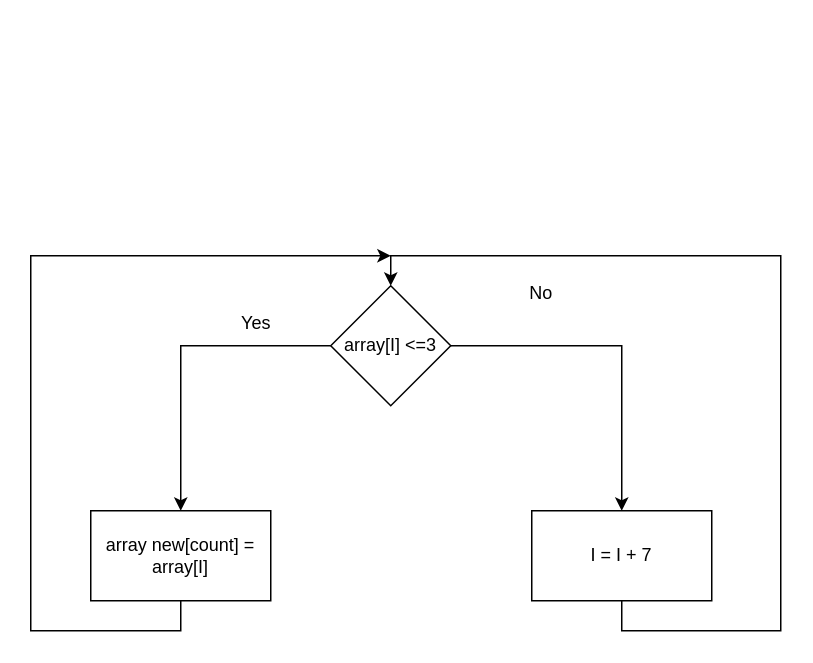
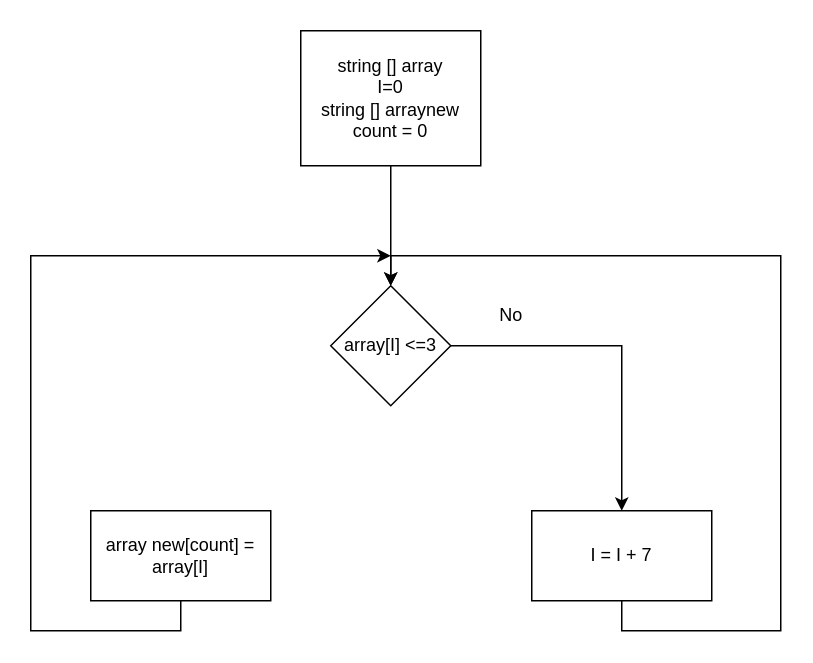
none -> (391, 98)
none -> (391, 209)
(541, 293) -> (511, 316)
(256, 323) -> none
(181, 348) -> none
